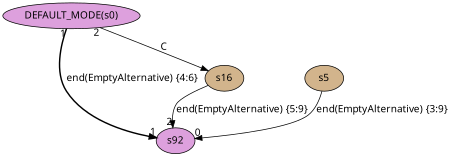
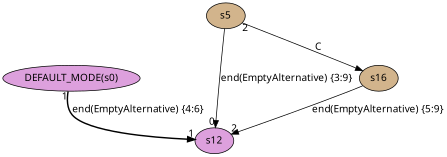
(151, 48) -> (299, 45)
(176, 141) -> (214, 141)
